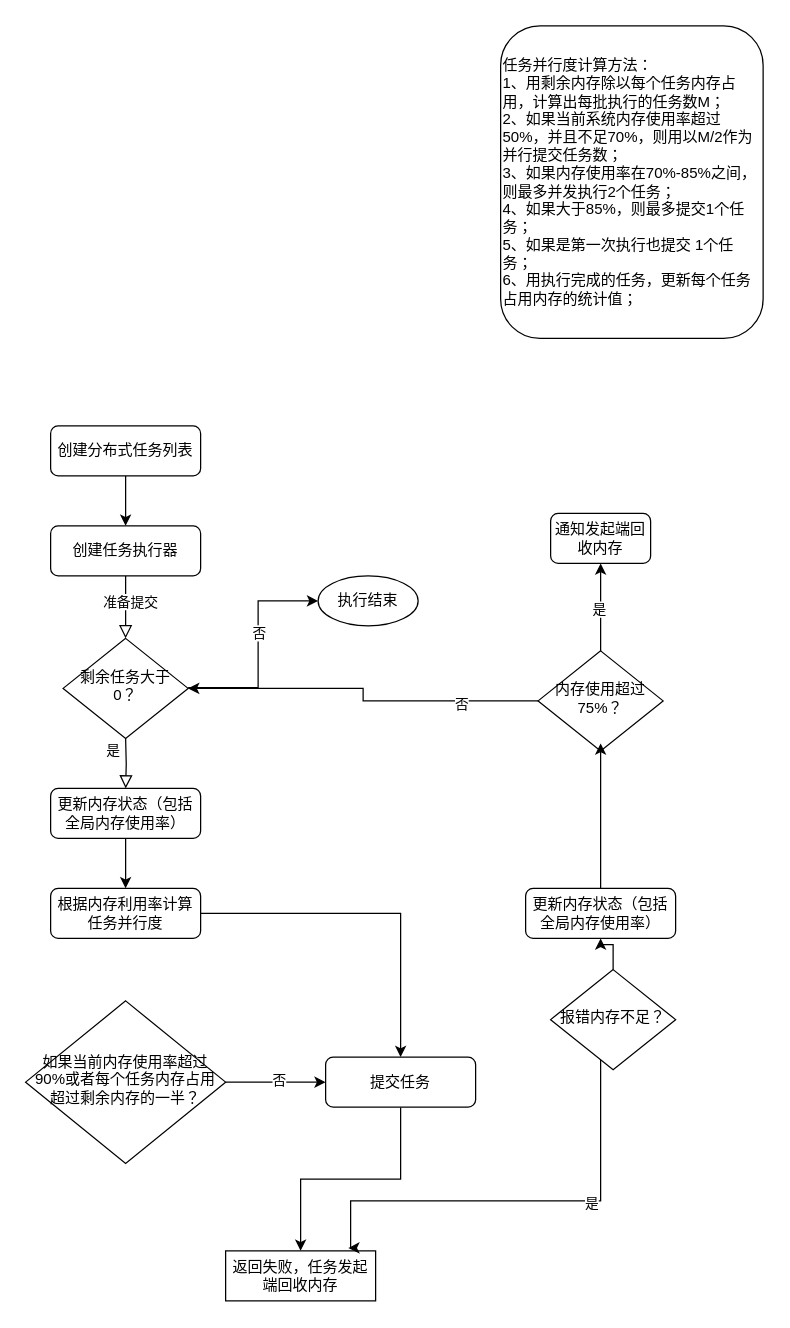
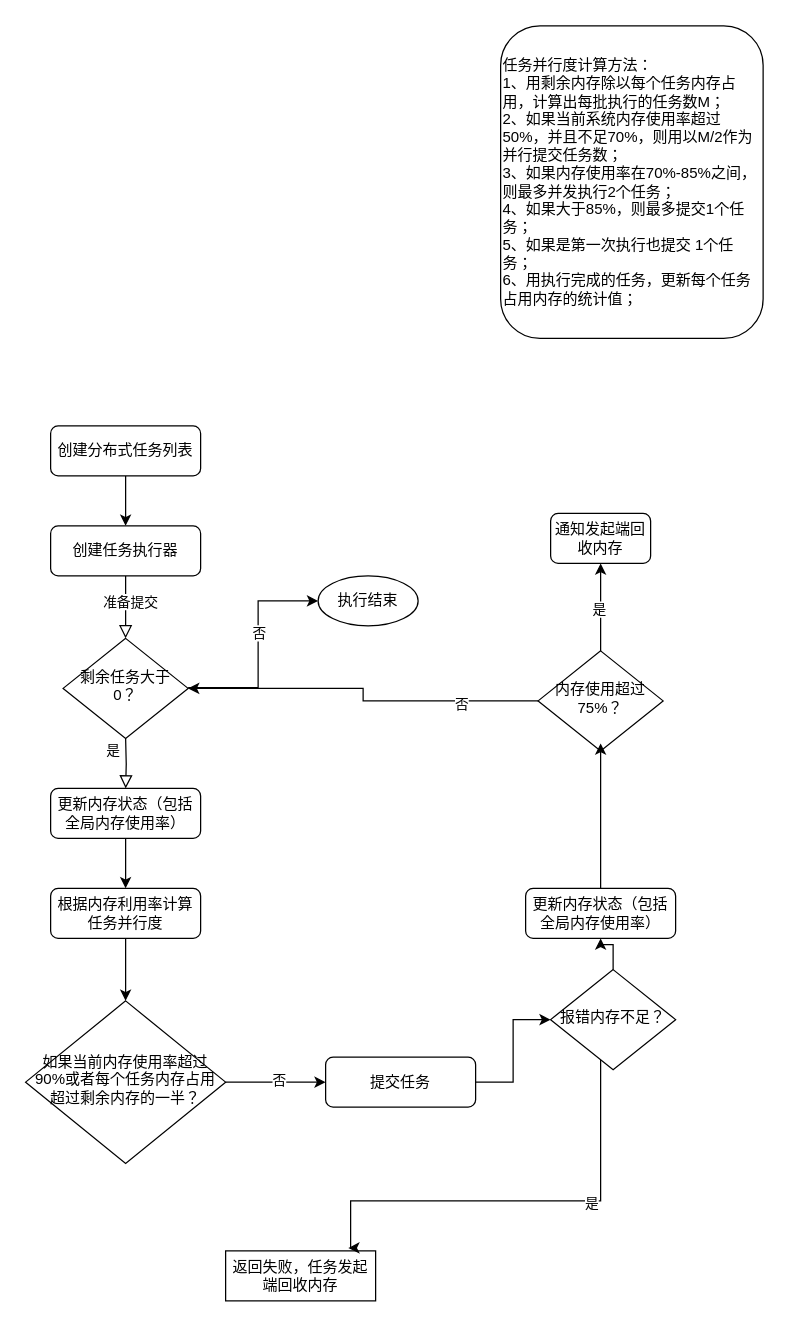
(368, 913) -> (126, 965)
(355, 1179) -> (513, 1055)
